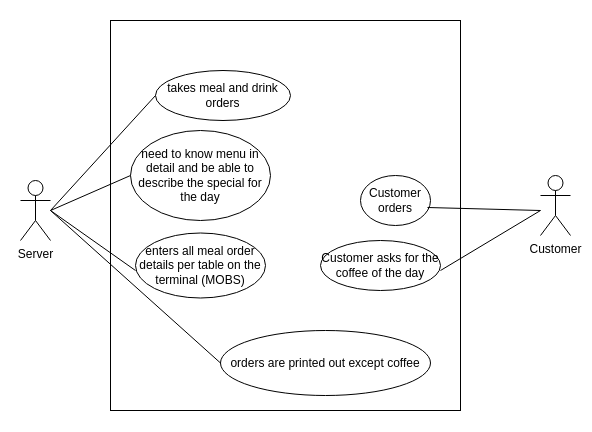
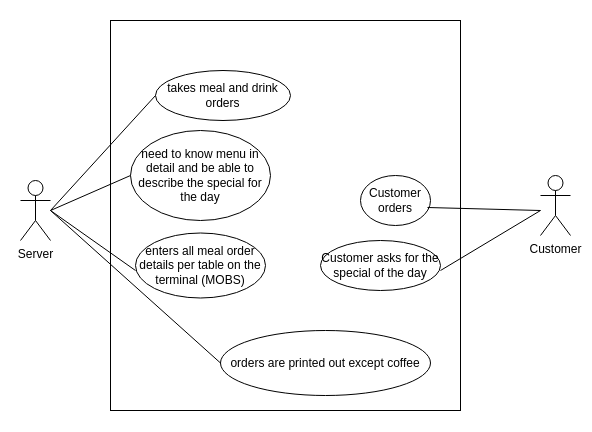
(381, 266) -> (381, 266)
